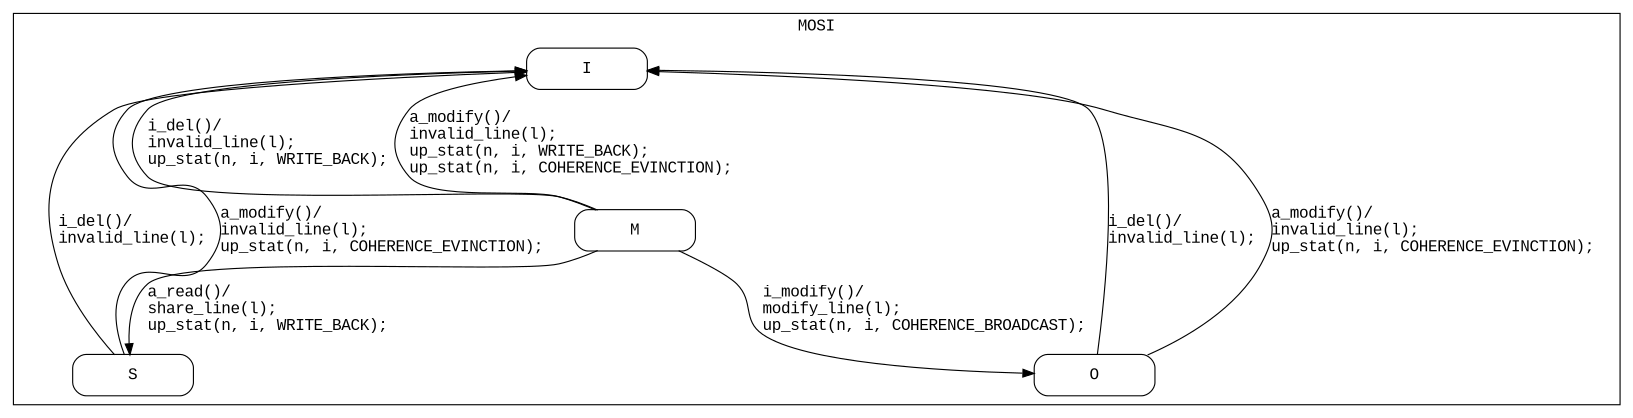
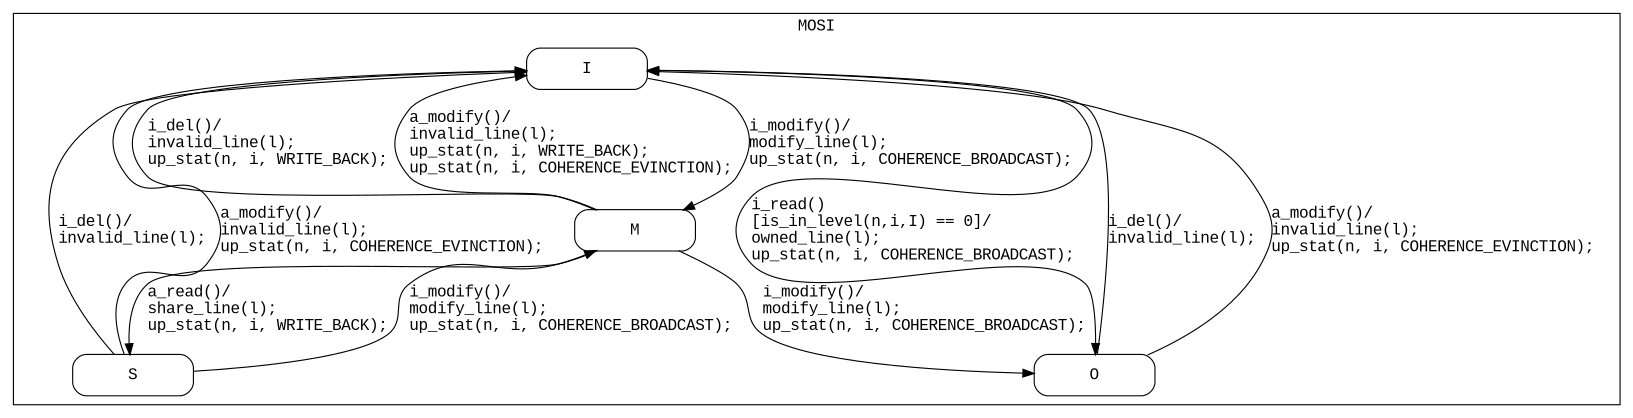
none -> (745, 122)
none -> (929, 188)
none -> (398, 317)
